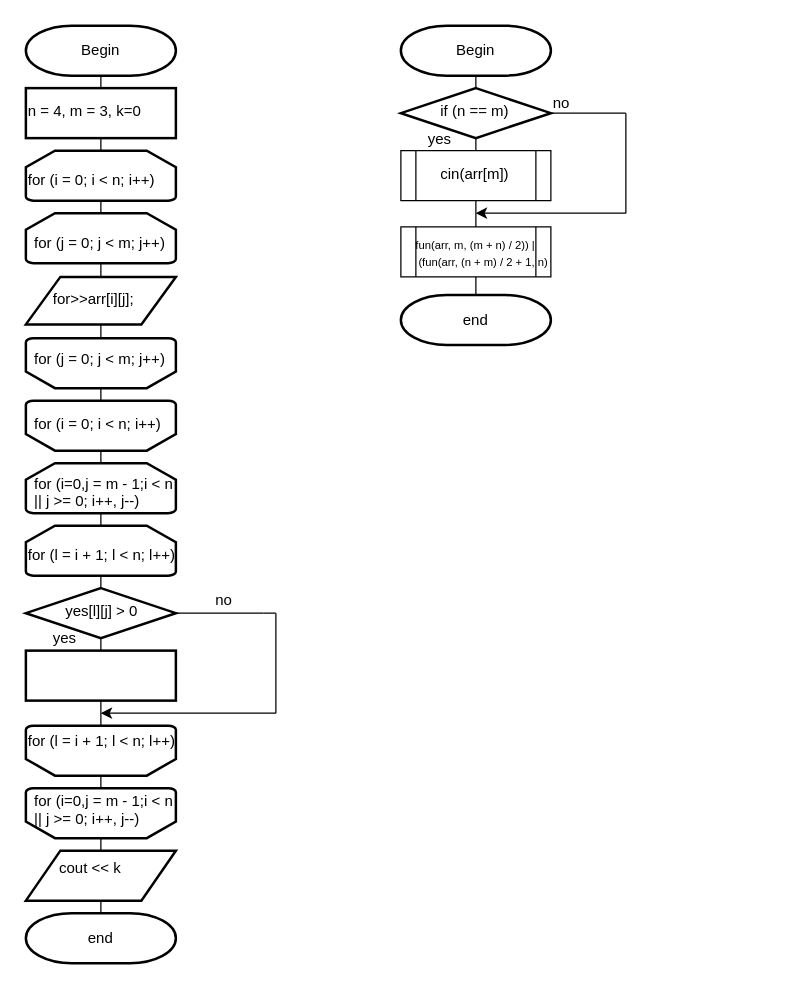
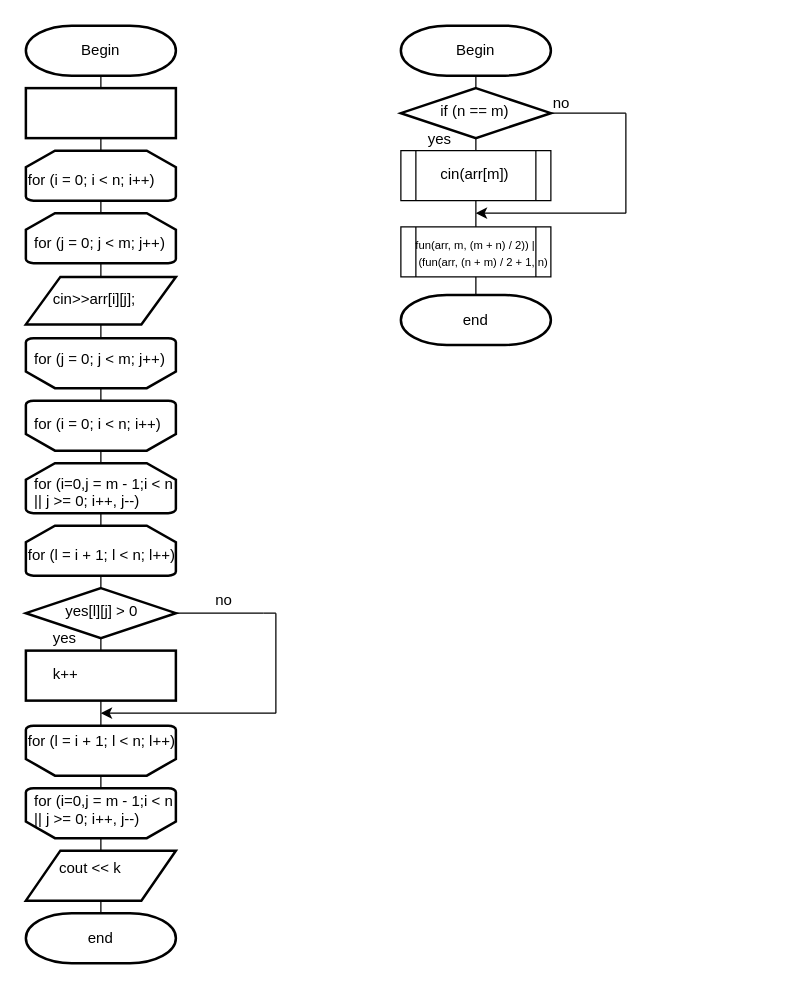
(82, 113) -> none
(112, 300) -> (110, 300)
none -> (82, 676)
